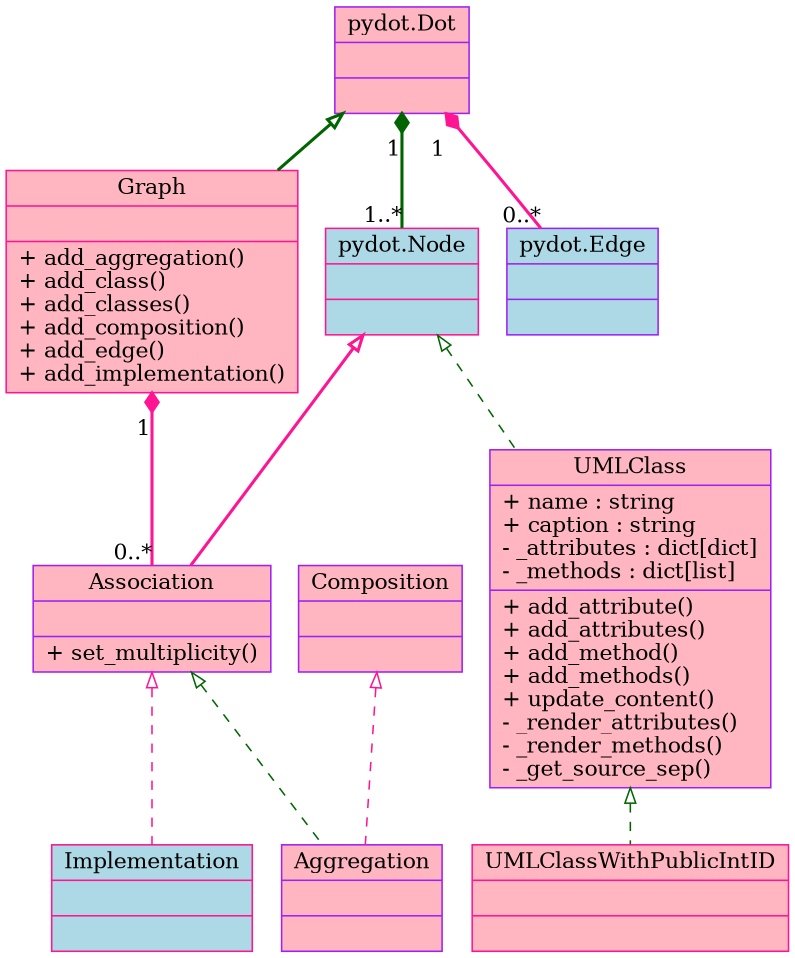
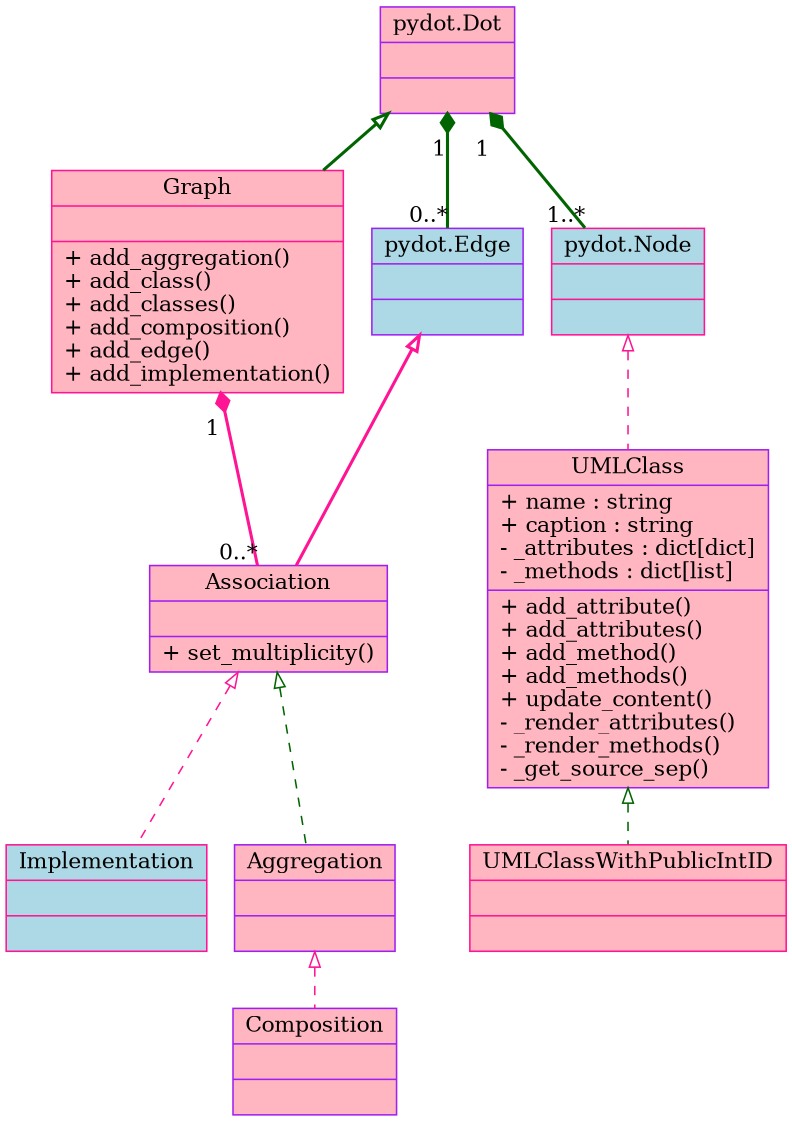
(500, 178) -> (447, 180)
(481, 399) -> (628, 400)
(272, 457) -> (354, 457)
(371, 766) -> (315, 988)
